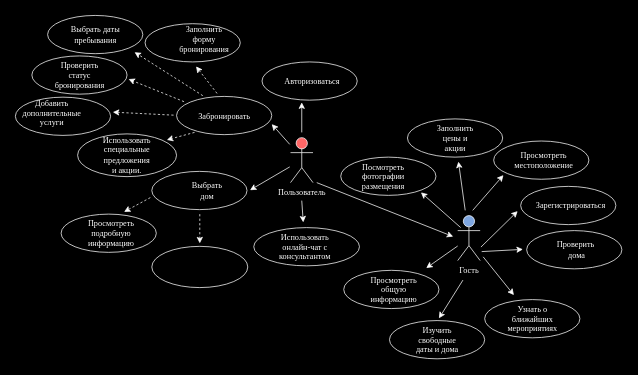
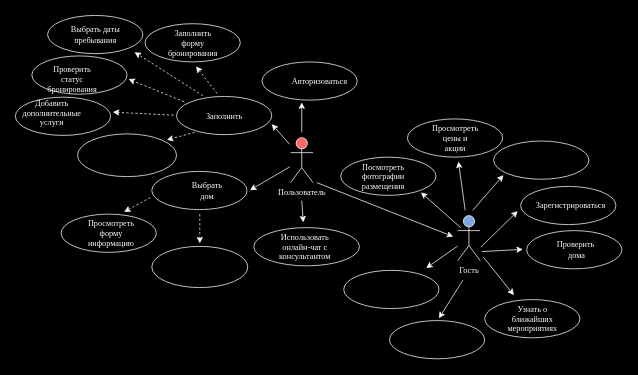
(204, 39) -> (193, 43)
(80, 75) -> (72, 79)
(312, 81) -> (320, 81)
(225, 116) -> (225, 116)
(456, 138) -> (456, 138)
(127, 155) -> none
(544, 160) -> none
(111, 234) -> (111, 234)
(394, 290) -> none
(437, 340) -> none
